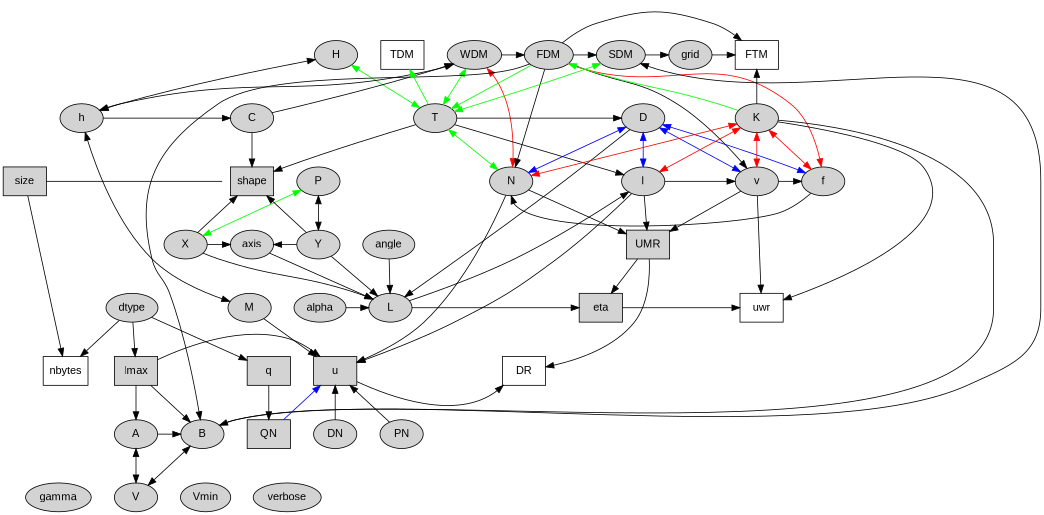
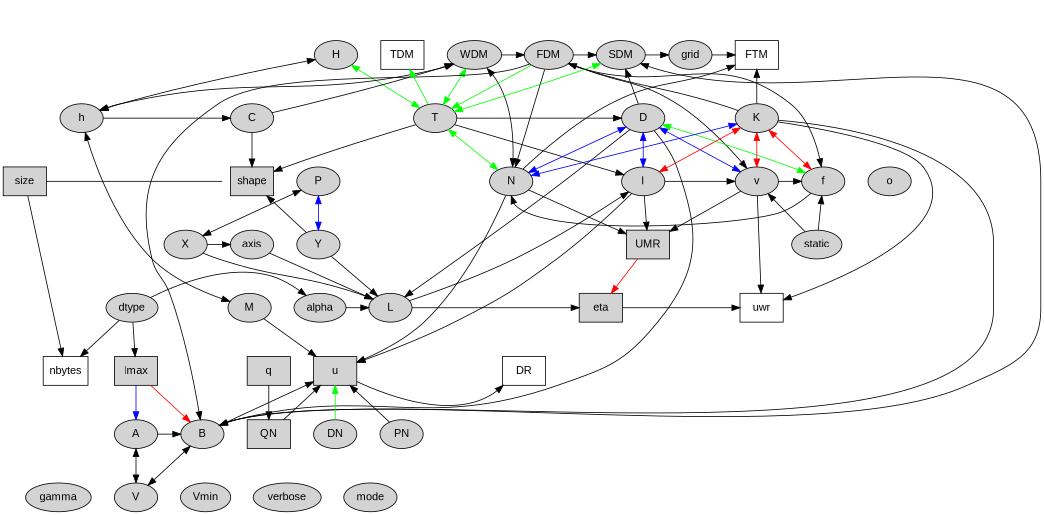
(648, 12) -> (616, 101)
(714, 74) -> (728, 76)
(661, 89) -> (665, 90)
none -> (633, 90)
(509, 113) -> (509, 113)
(738, 149) -> (738, 149)
(634, 150) -> (634, 150)
none -> (890, 181)
(258, 210) -> (258, 210)
(318, 213) -> (318, 213)
(215, 217) -> none
(289, 245) -> none
(389, 245) -> none
none -> (817, 245)
(627, 273) -> (627, 273)
(625, 332) -> none
(235, 336) -> (263, 405)
(196, 337) -> (225, 273)
none -> (555, 386)
(136, 398) -> (136, 398)
(168, 401) -> (168, 401)
(299, 405) -> (301, 403)
(335, 405) -> (335, 401)
none -> (370, 497)
